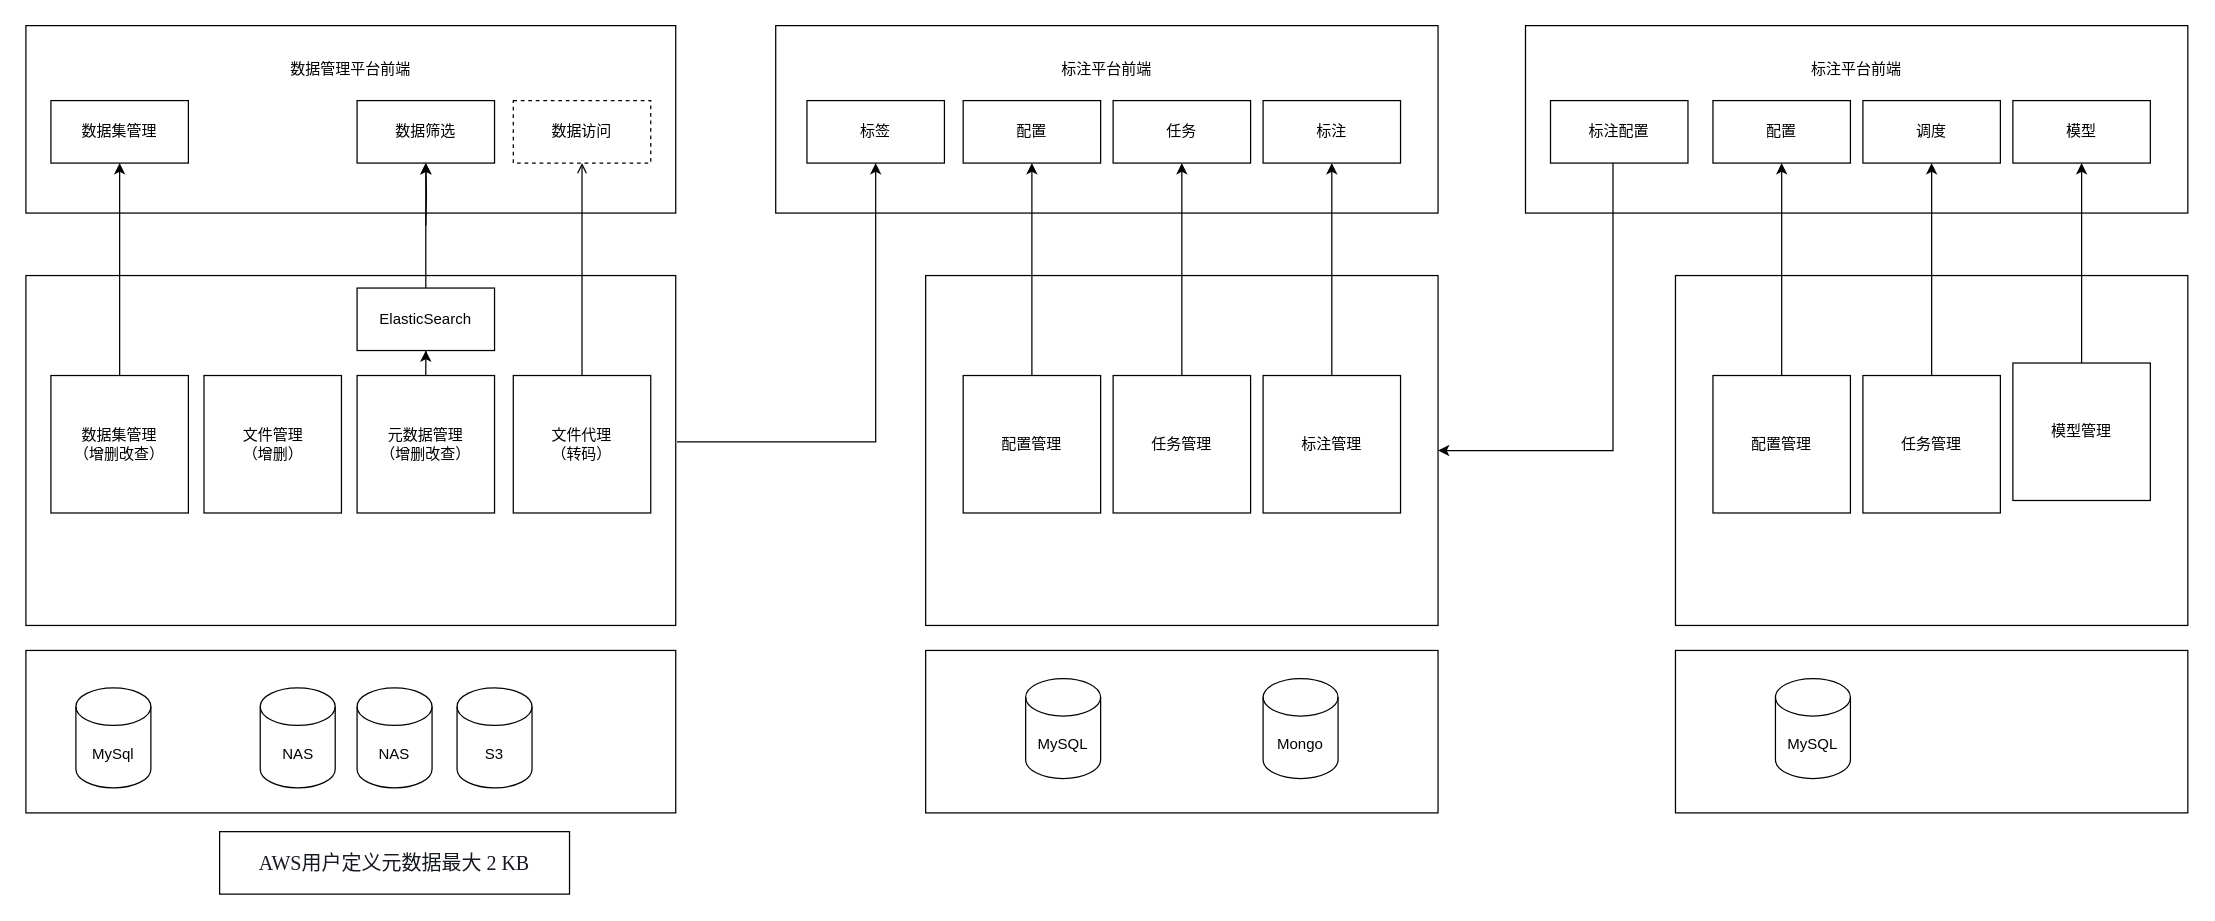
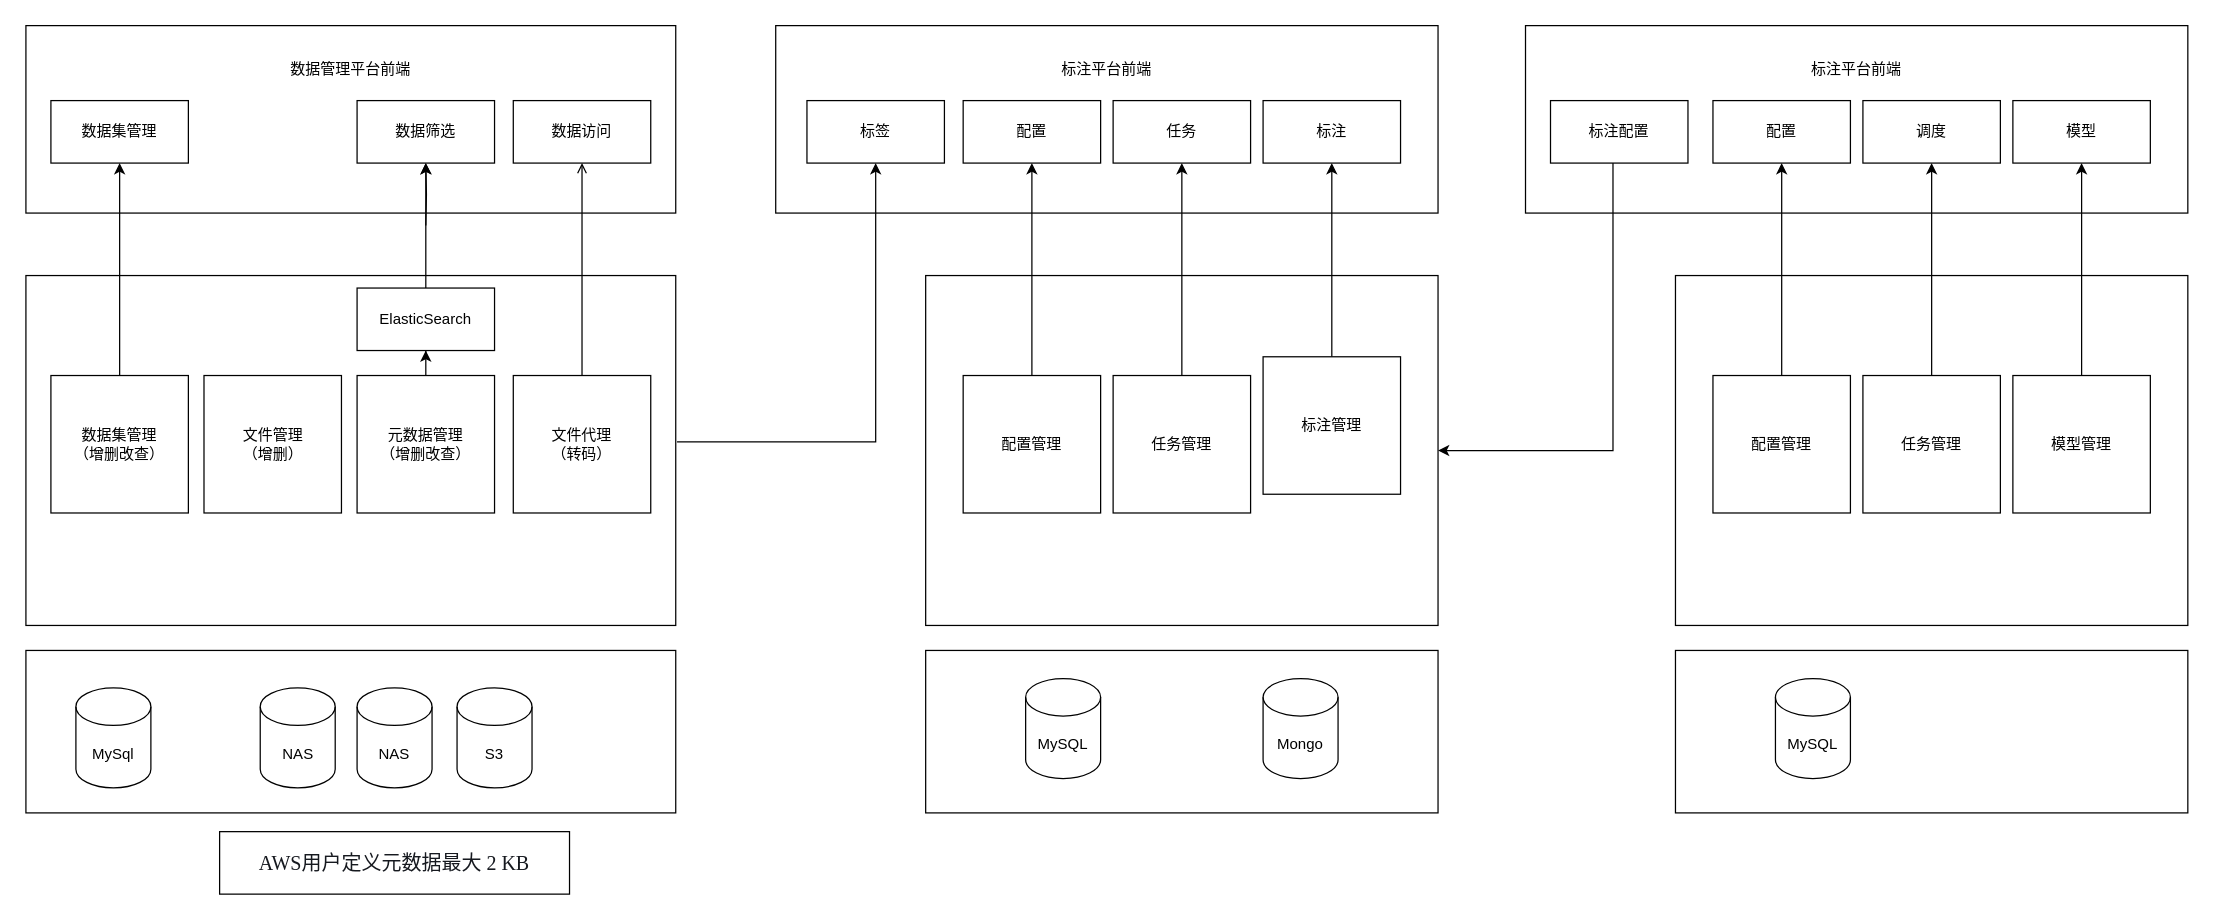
(582, 132) -> (582, 132)
(2082, 432) -> (2082, 444)
(1332, 444) -> (1332, 426)
